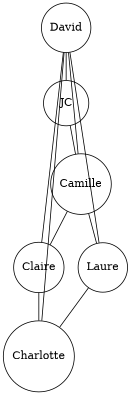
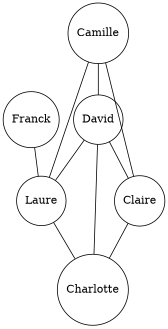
(66, 103) -> none
none -> (31, 120)
